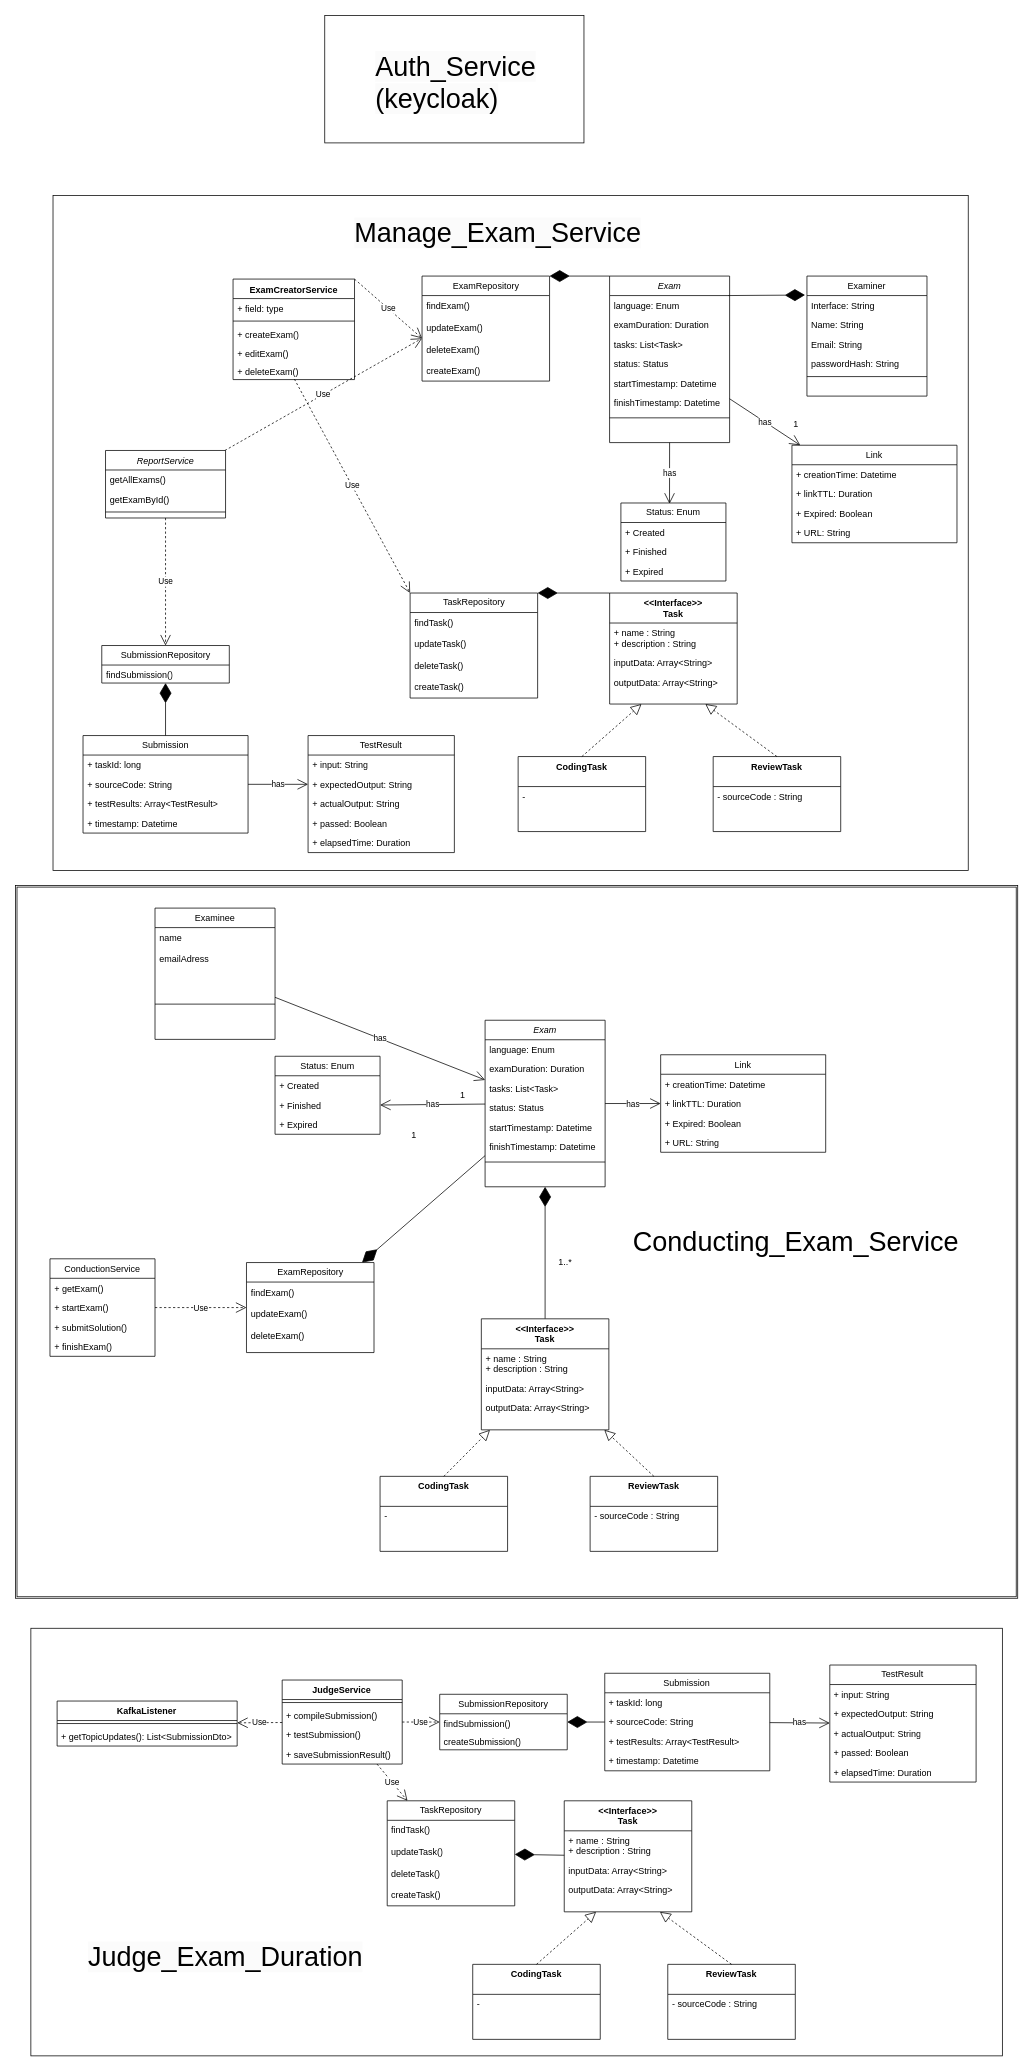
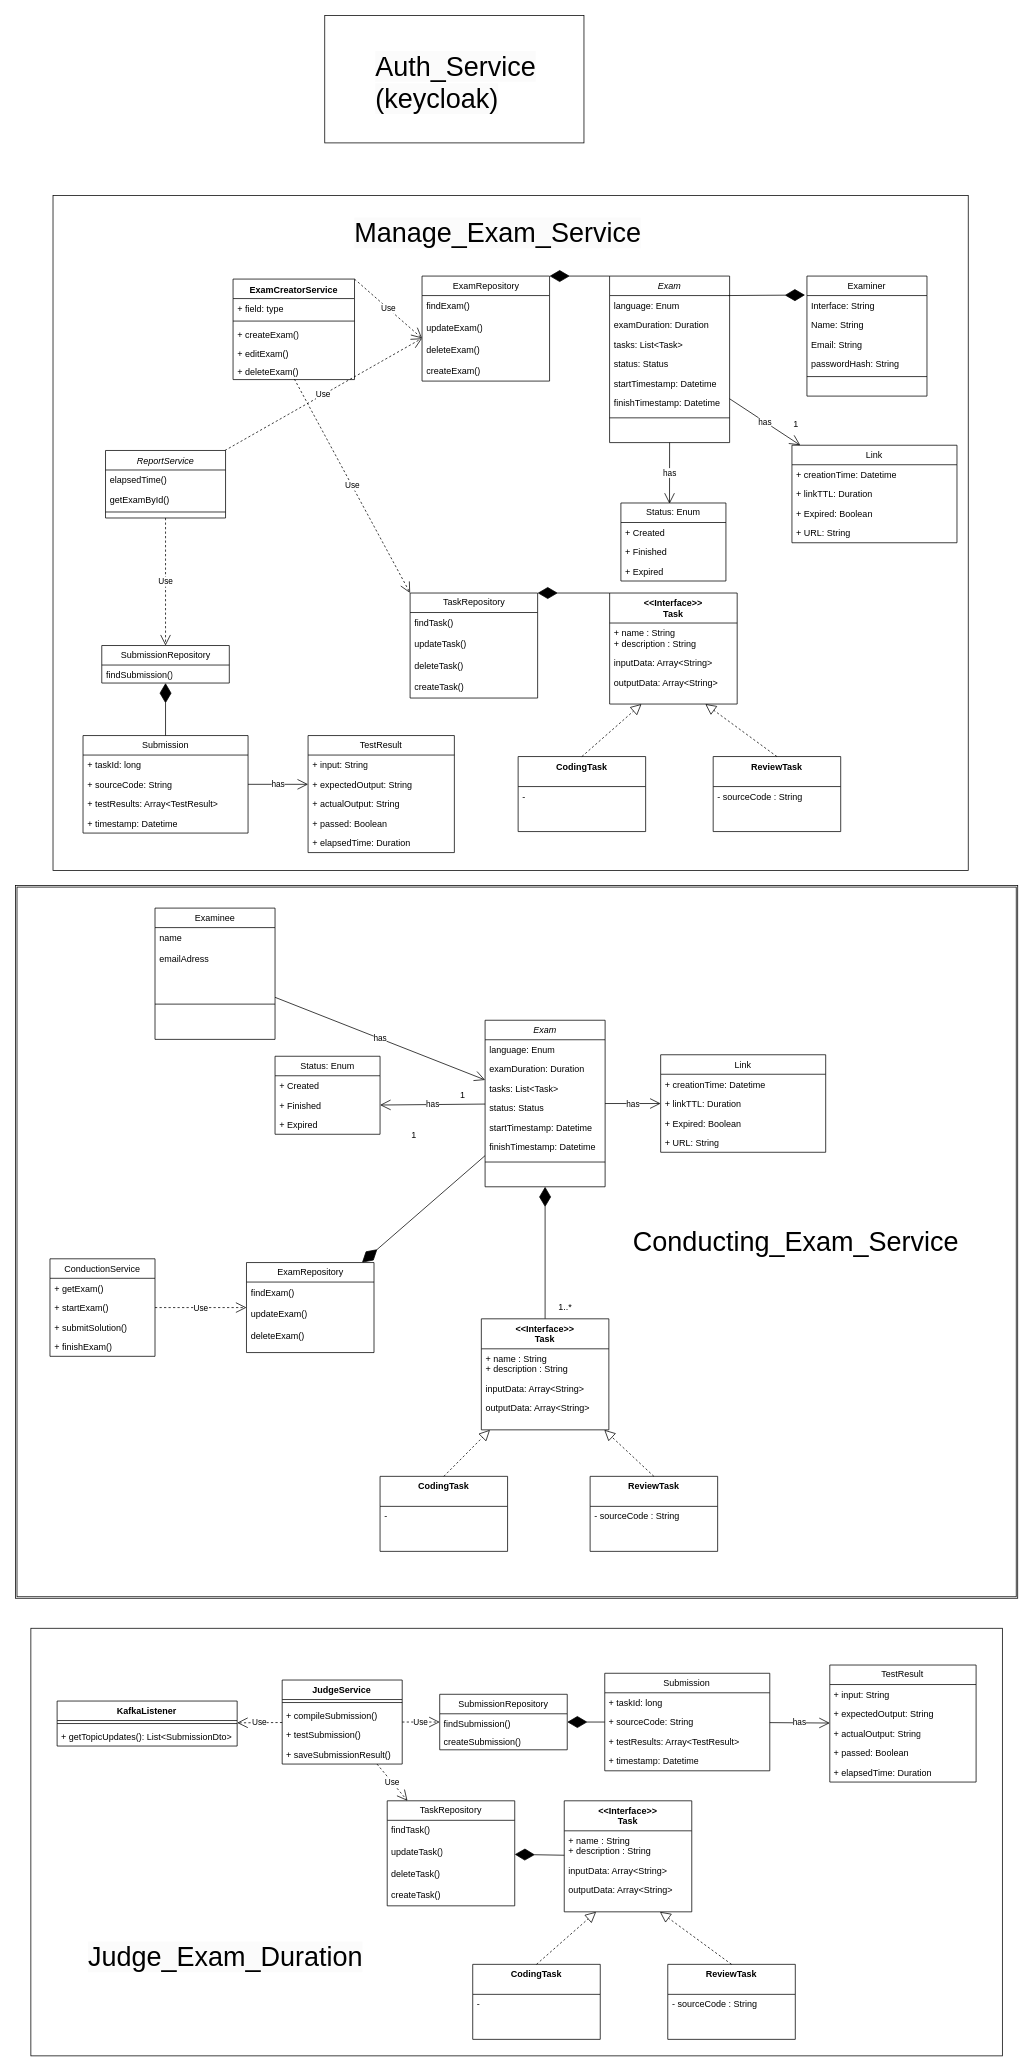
(140, 480) -> (140, 480)
(567, 1262) -> (567, 1307)
